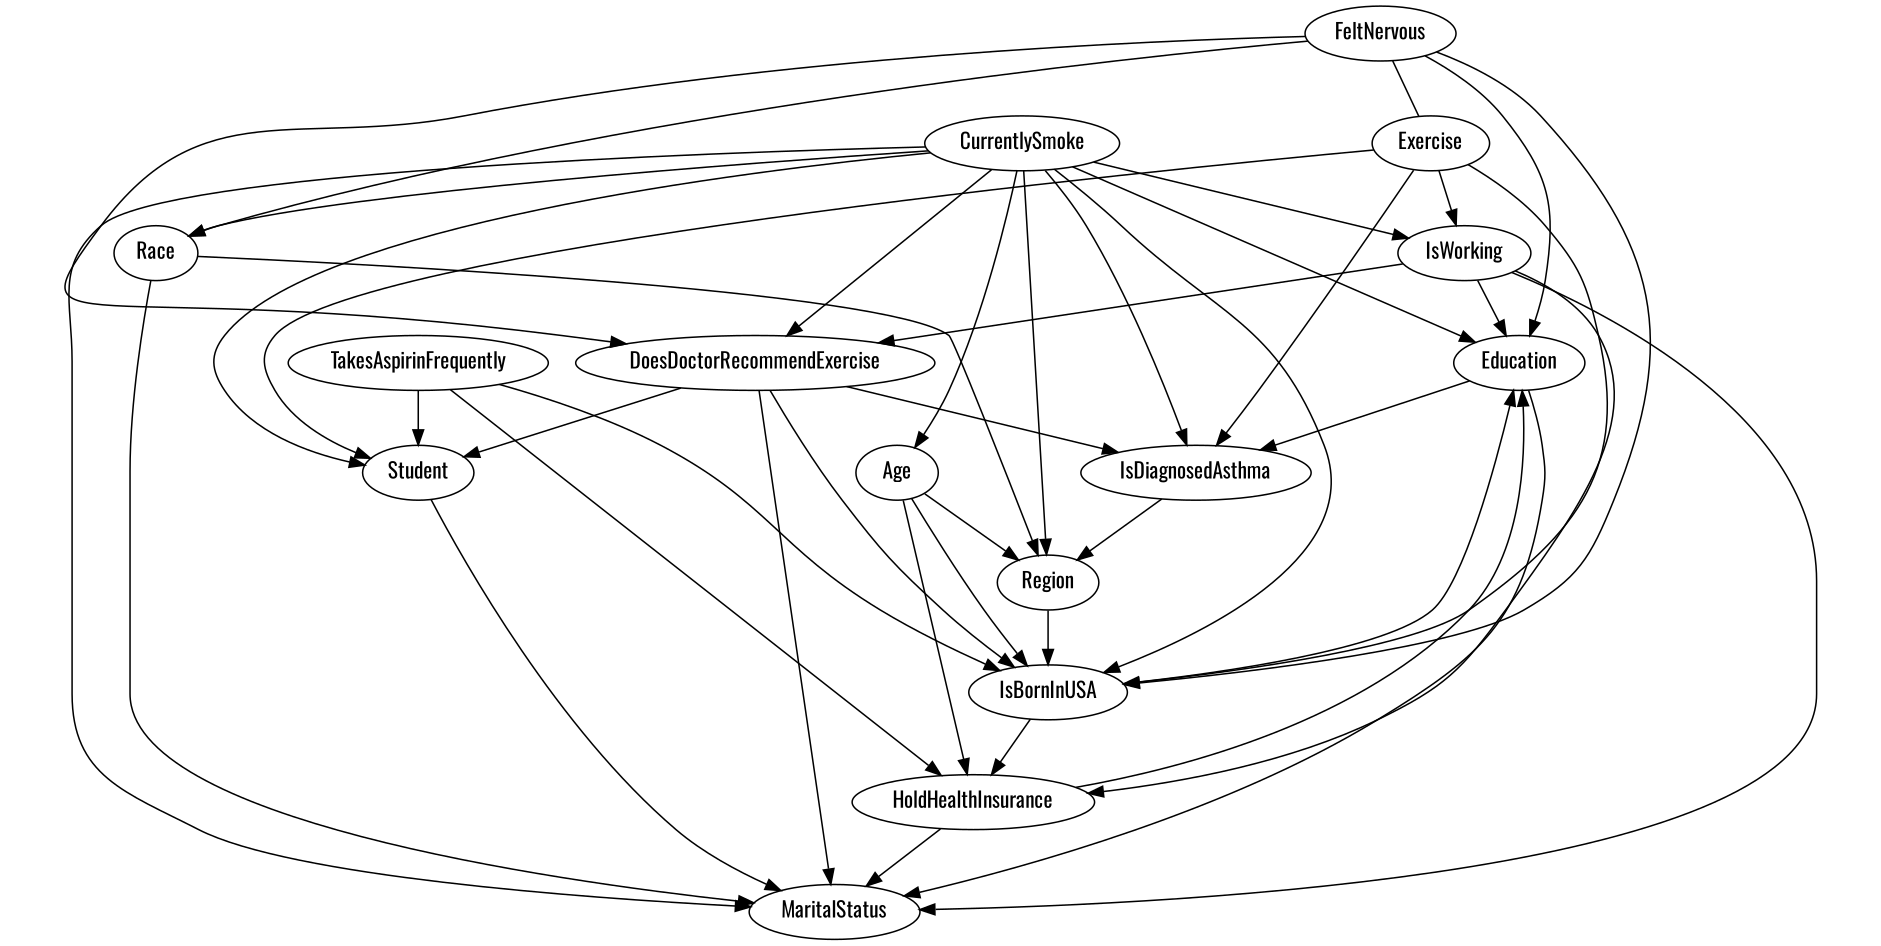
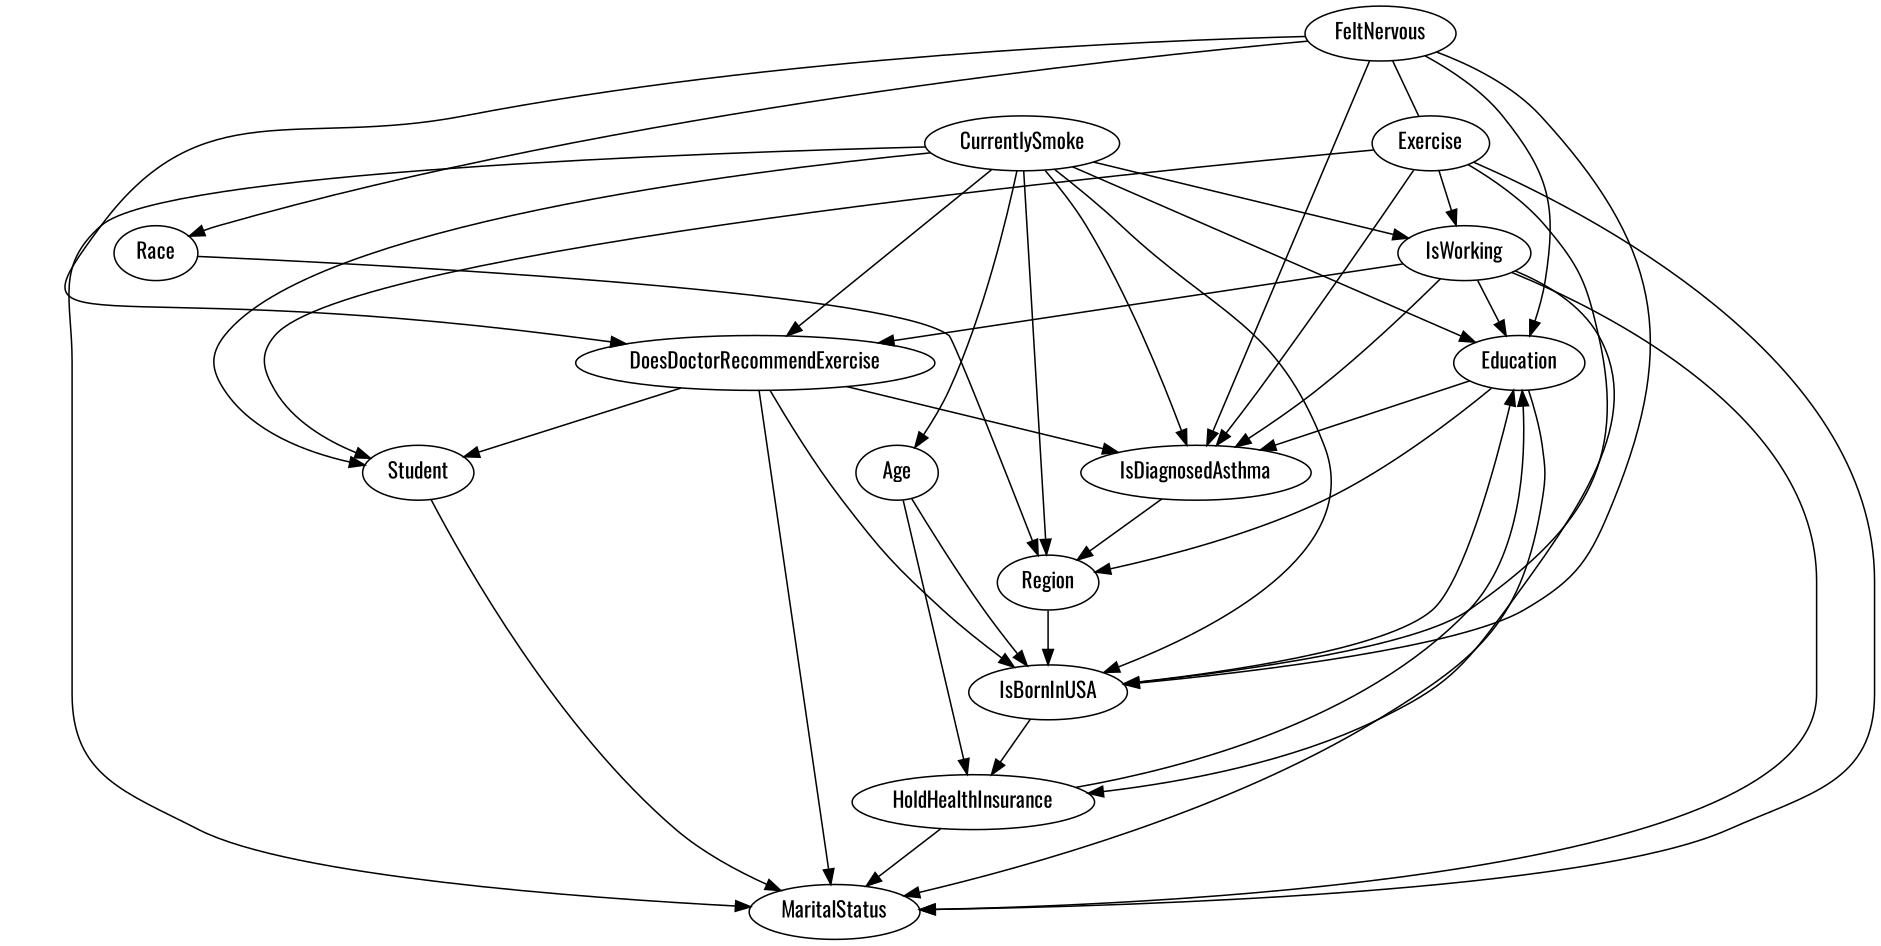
(564, 179) -> none
none -> (1291, 246)
(418, 363) -> none
none -> (1349, 364)
(965, 522) -> (1314, 505)
(212, 783) -> (1792, 802)
